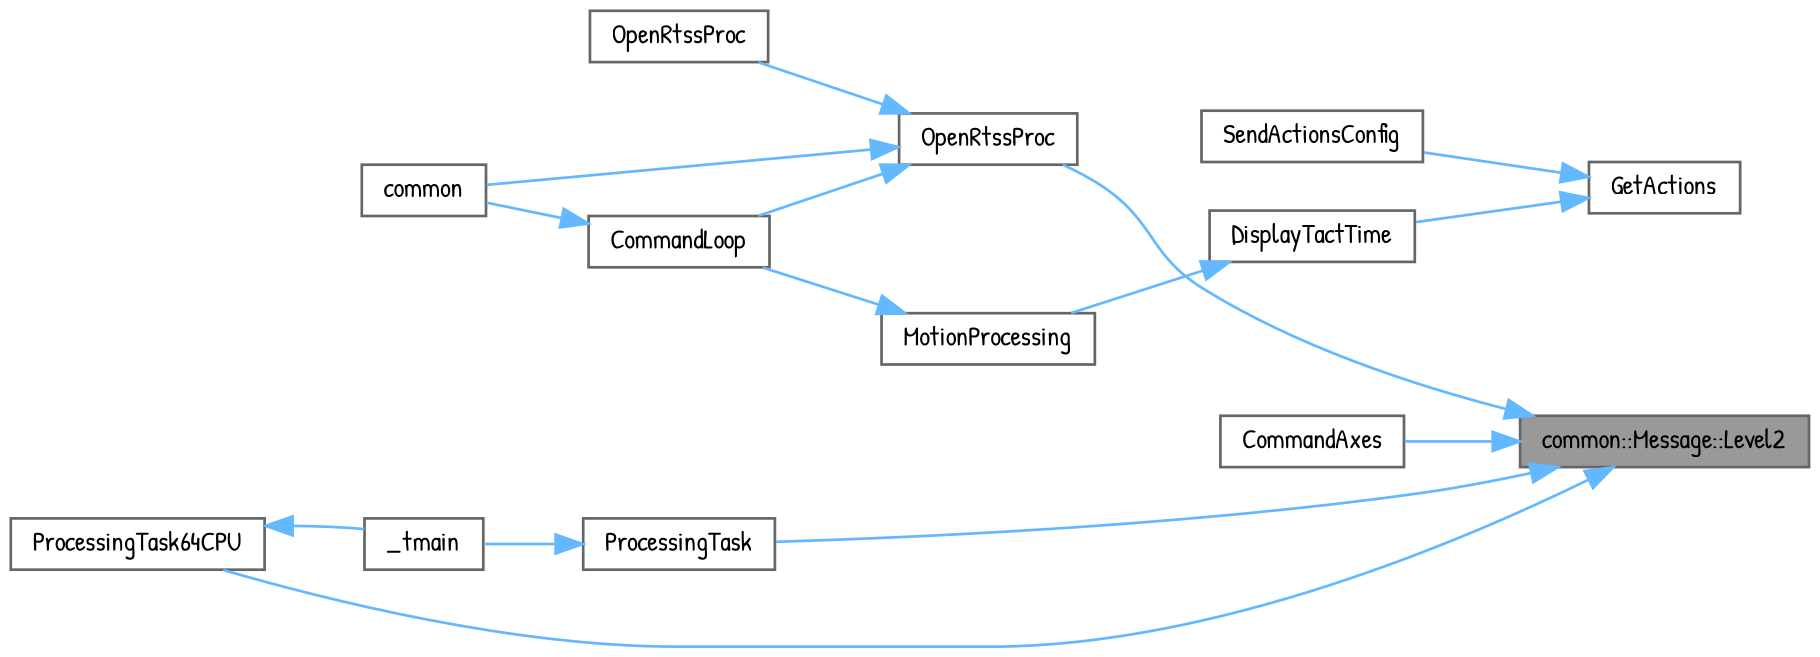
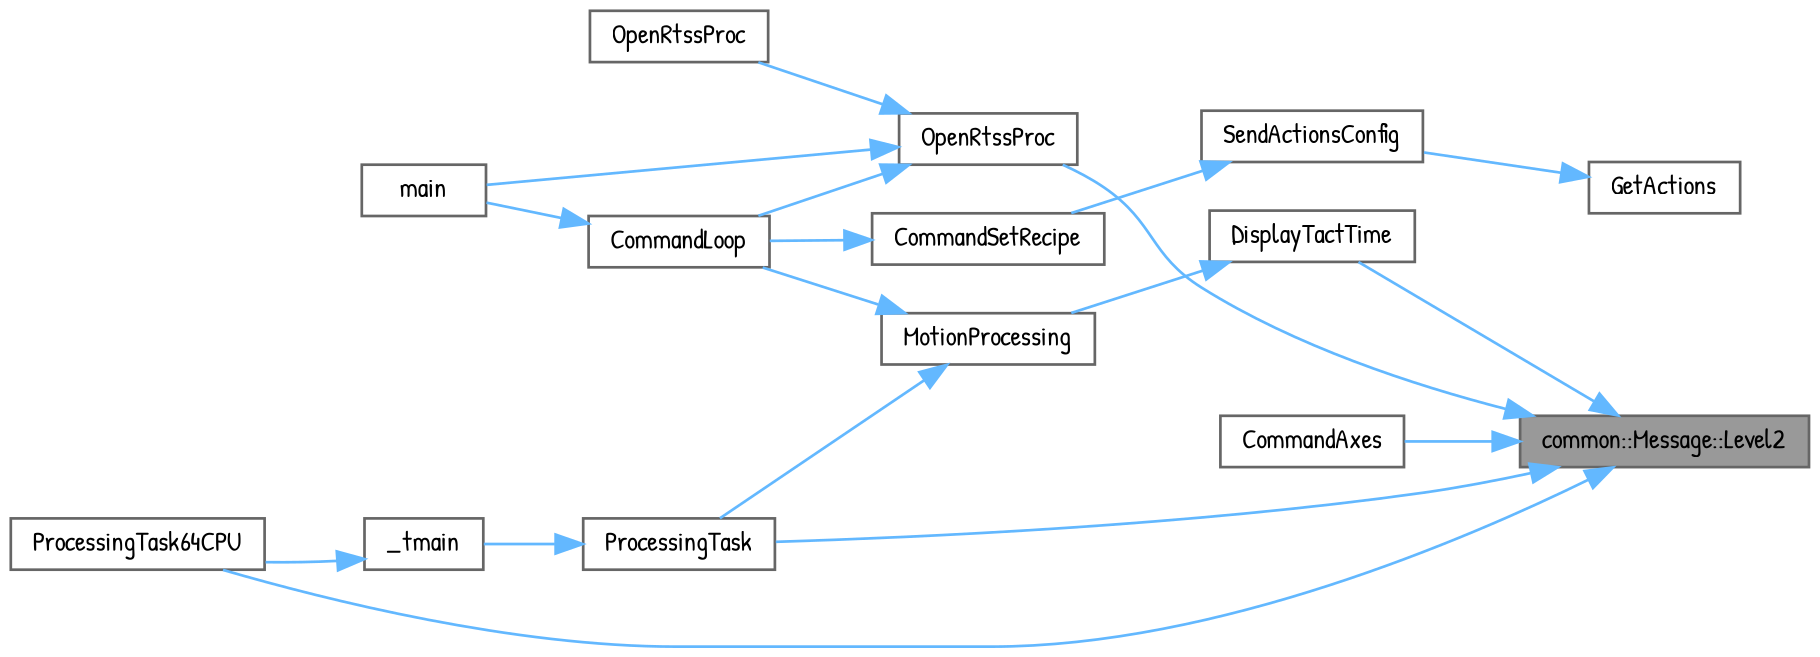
(424, 190) -> (424, 190)
(1489, 212) -> (1476, 332)
none -> (988, 239)
none -> (822, 449)
(329, 527) -> (301, 562)
